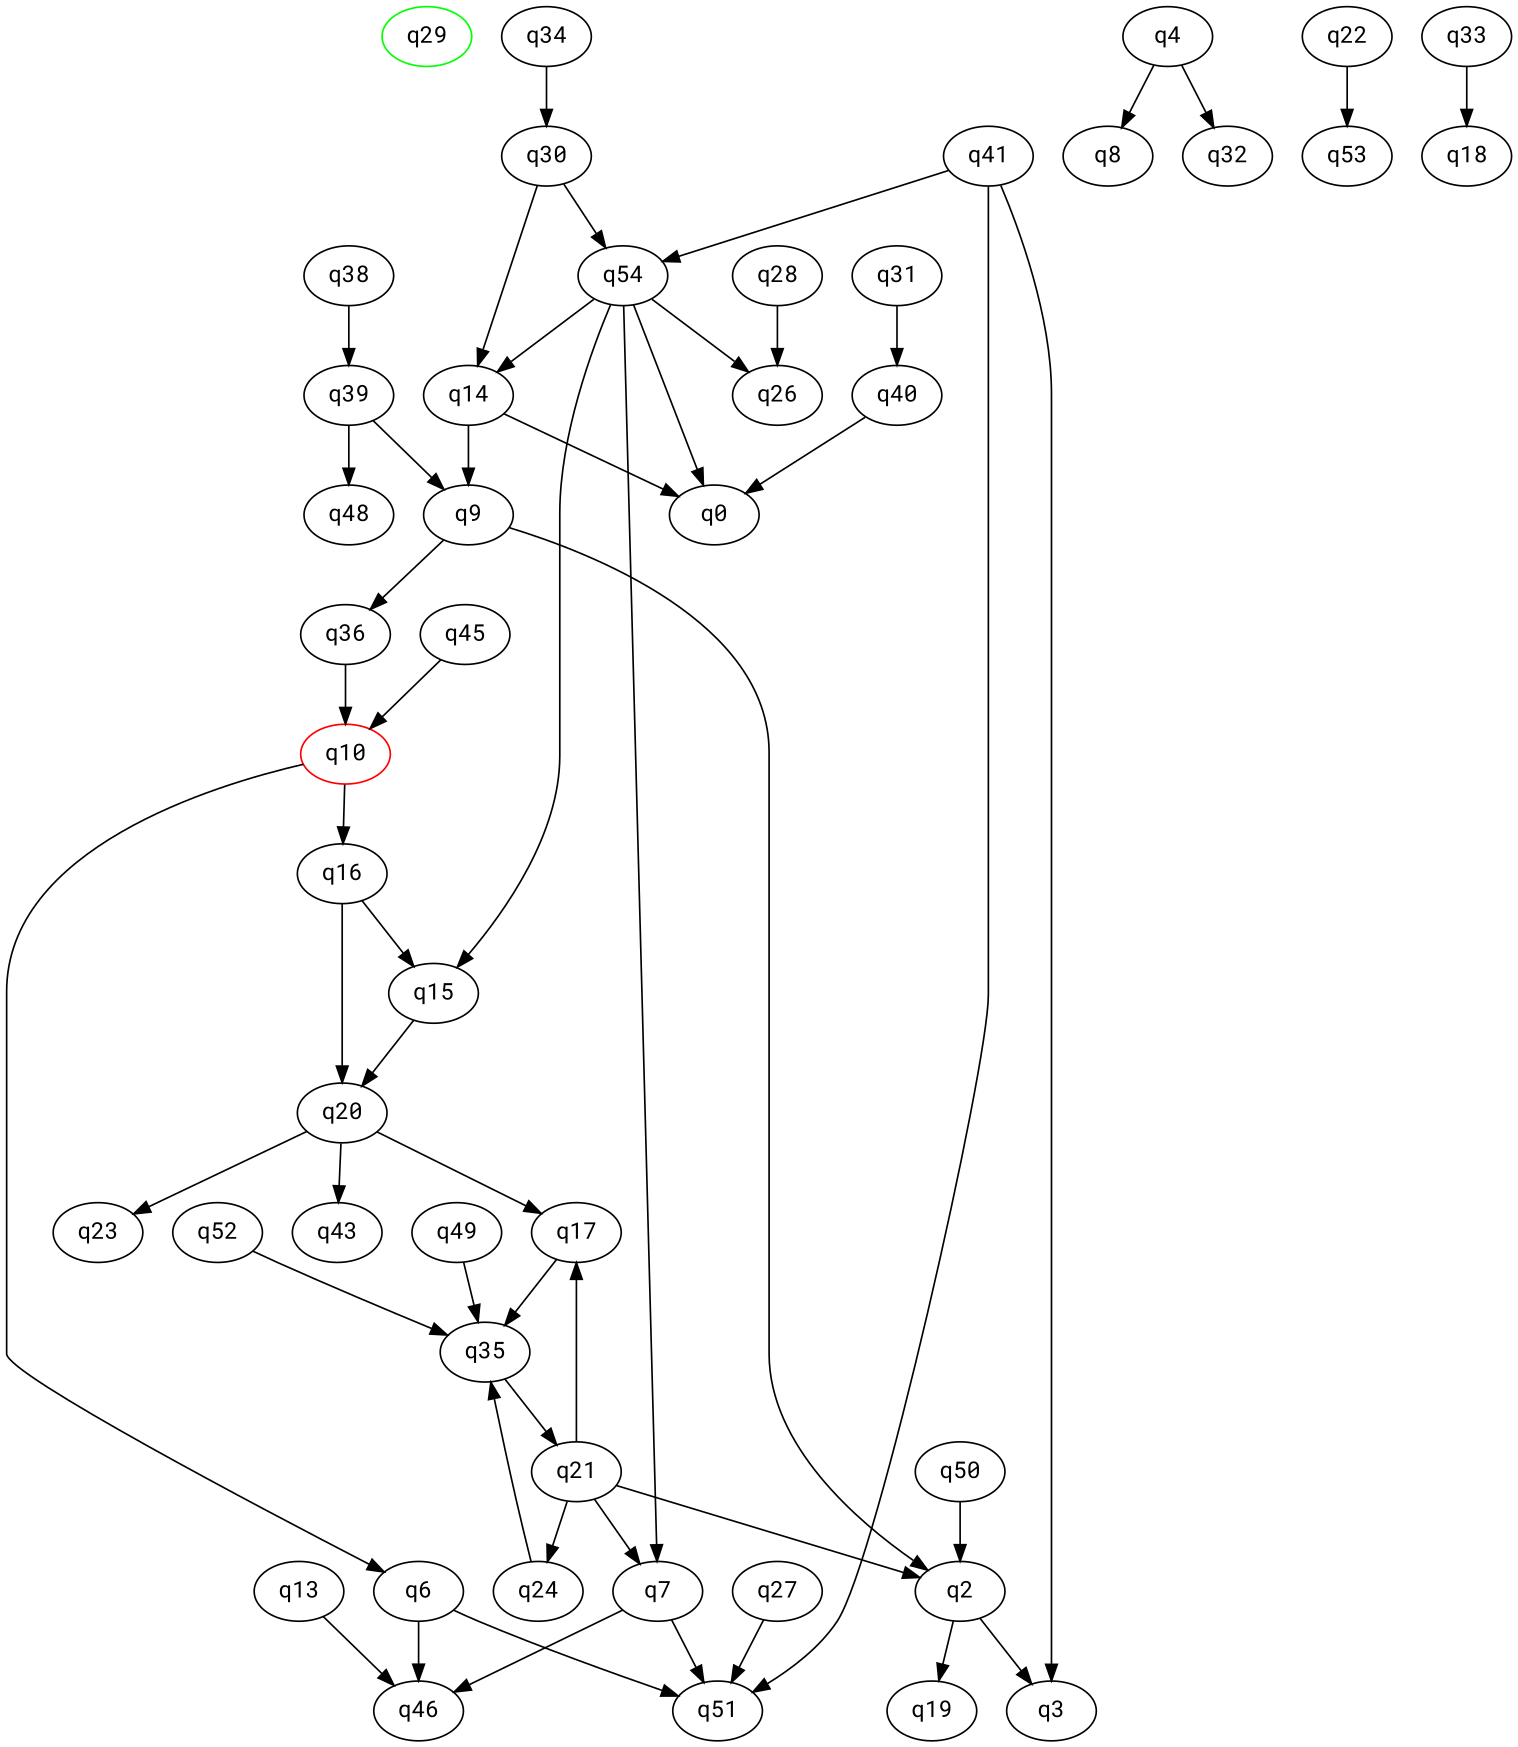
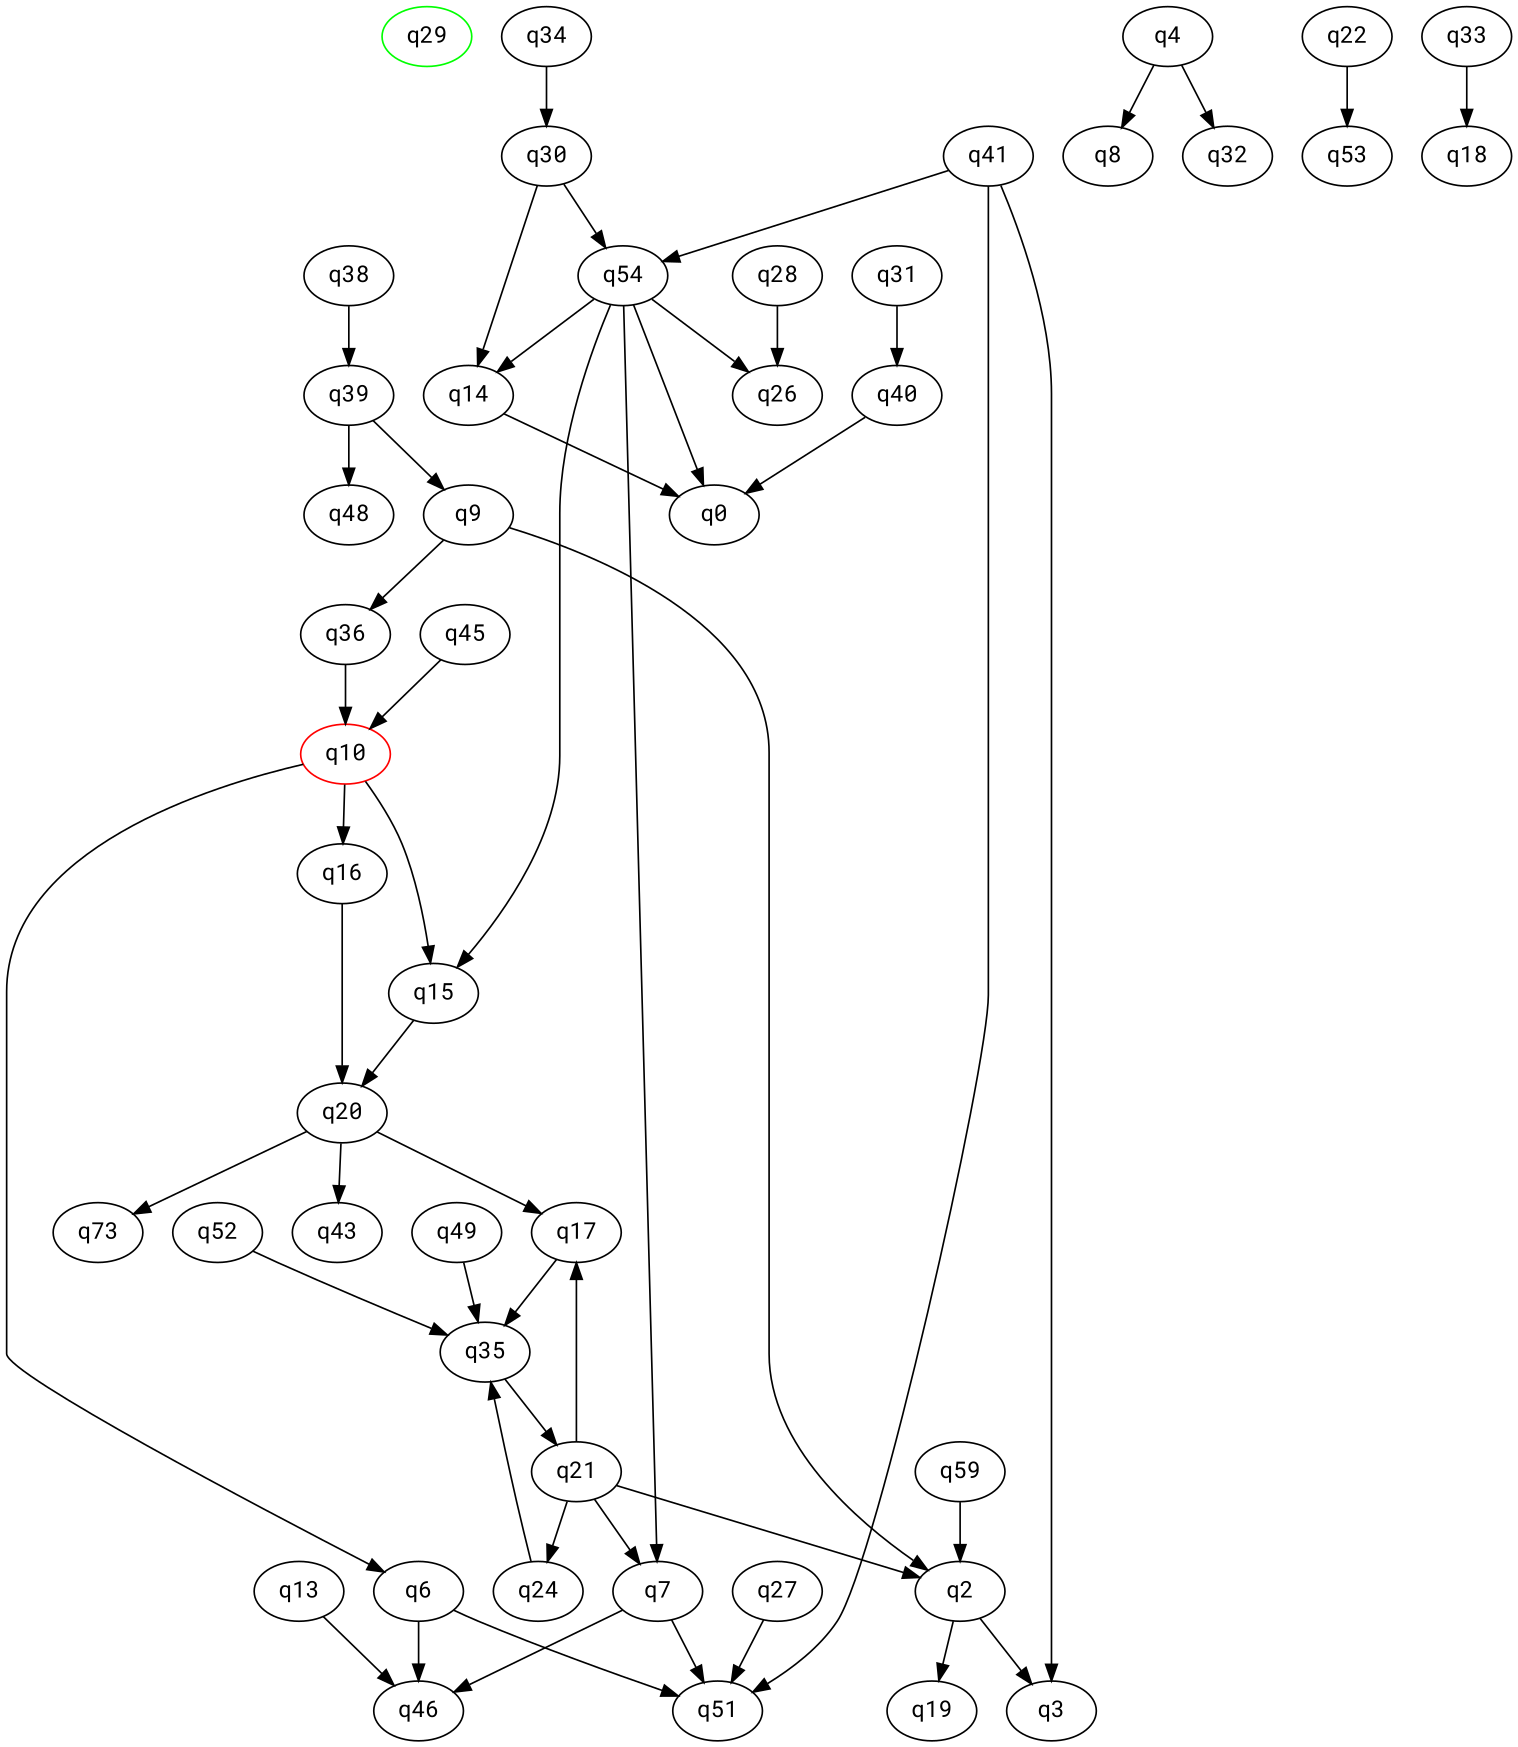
(468, 447) -> none
(383, 927) -> (408, 859)
(98, 1233) -> (98, 1233)
(960, 1472) -> (960, 1472)
